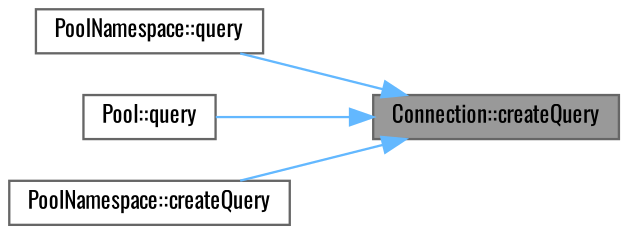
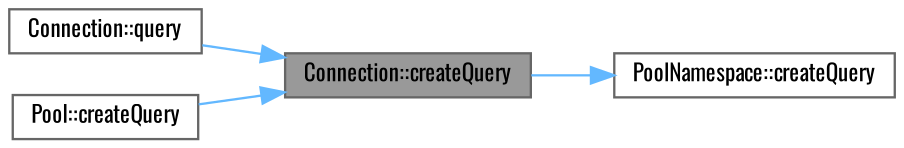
(150, 31) -> (105, 31)
(150, 117) -> (105, 117)
(312, 163) -> (561, 75)
